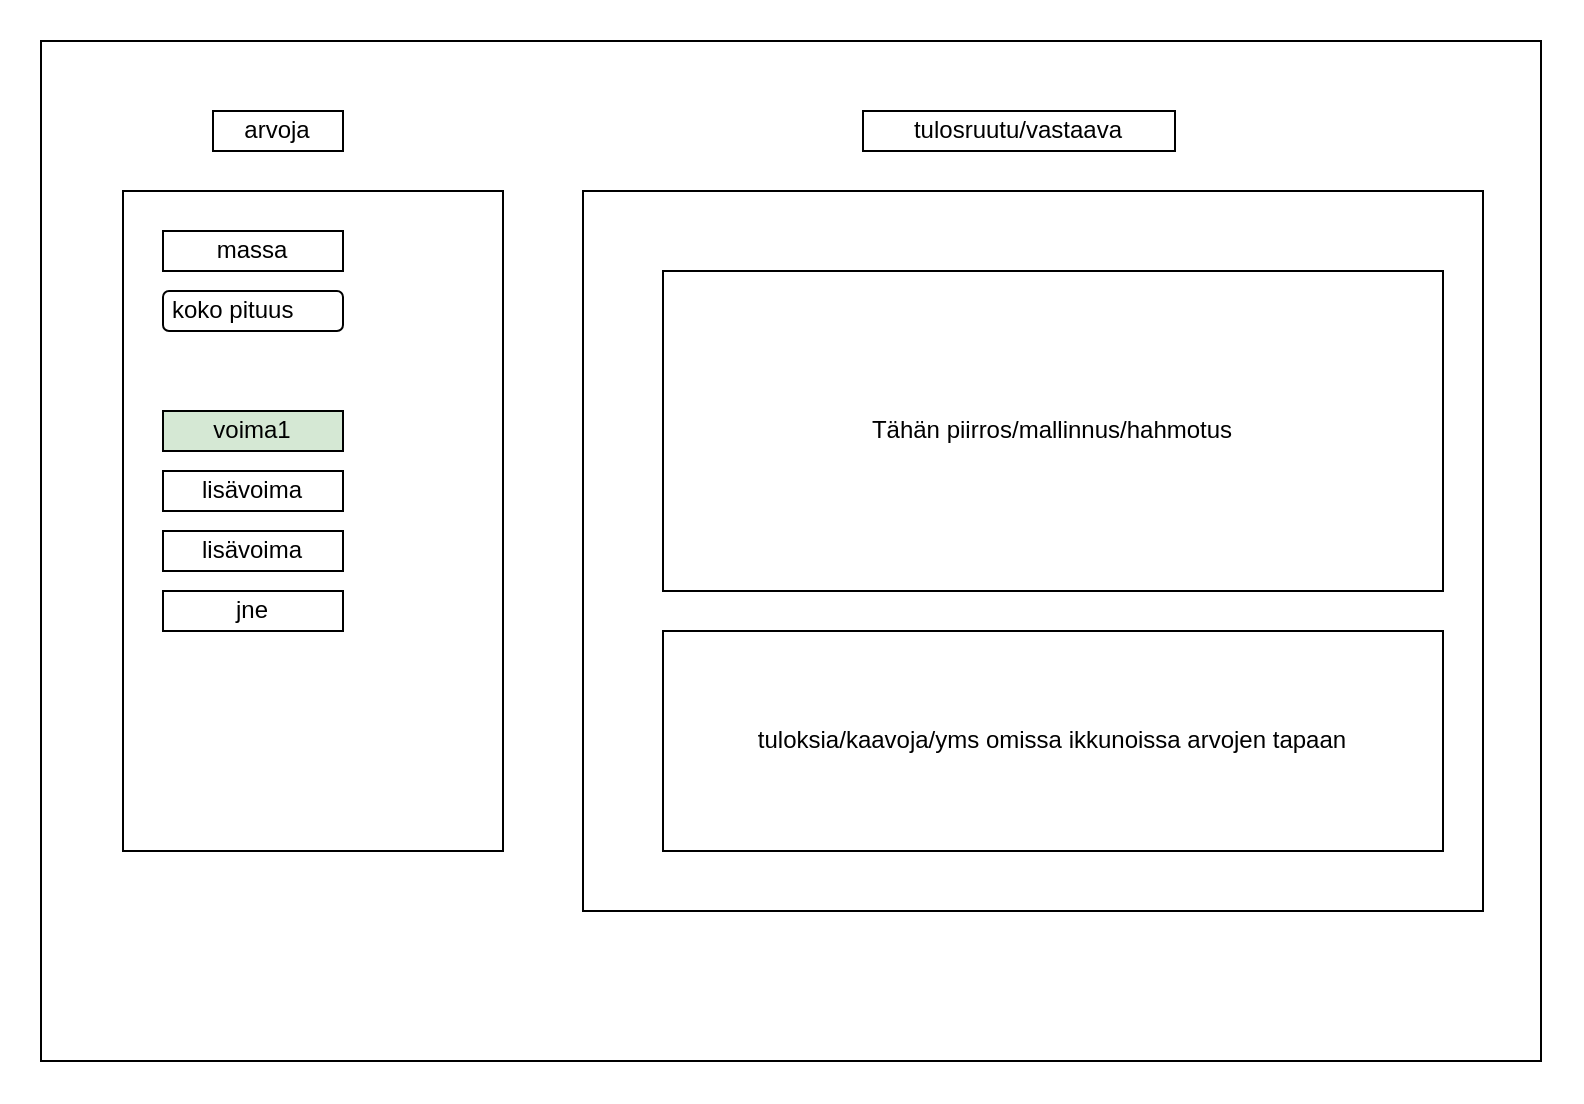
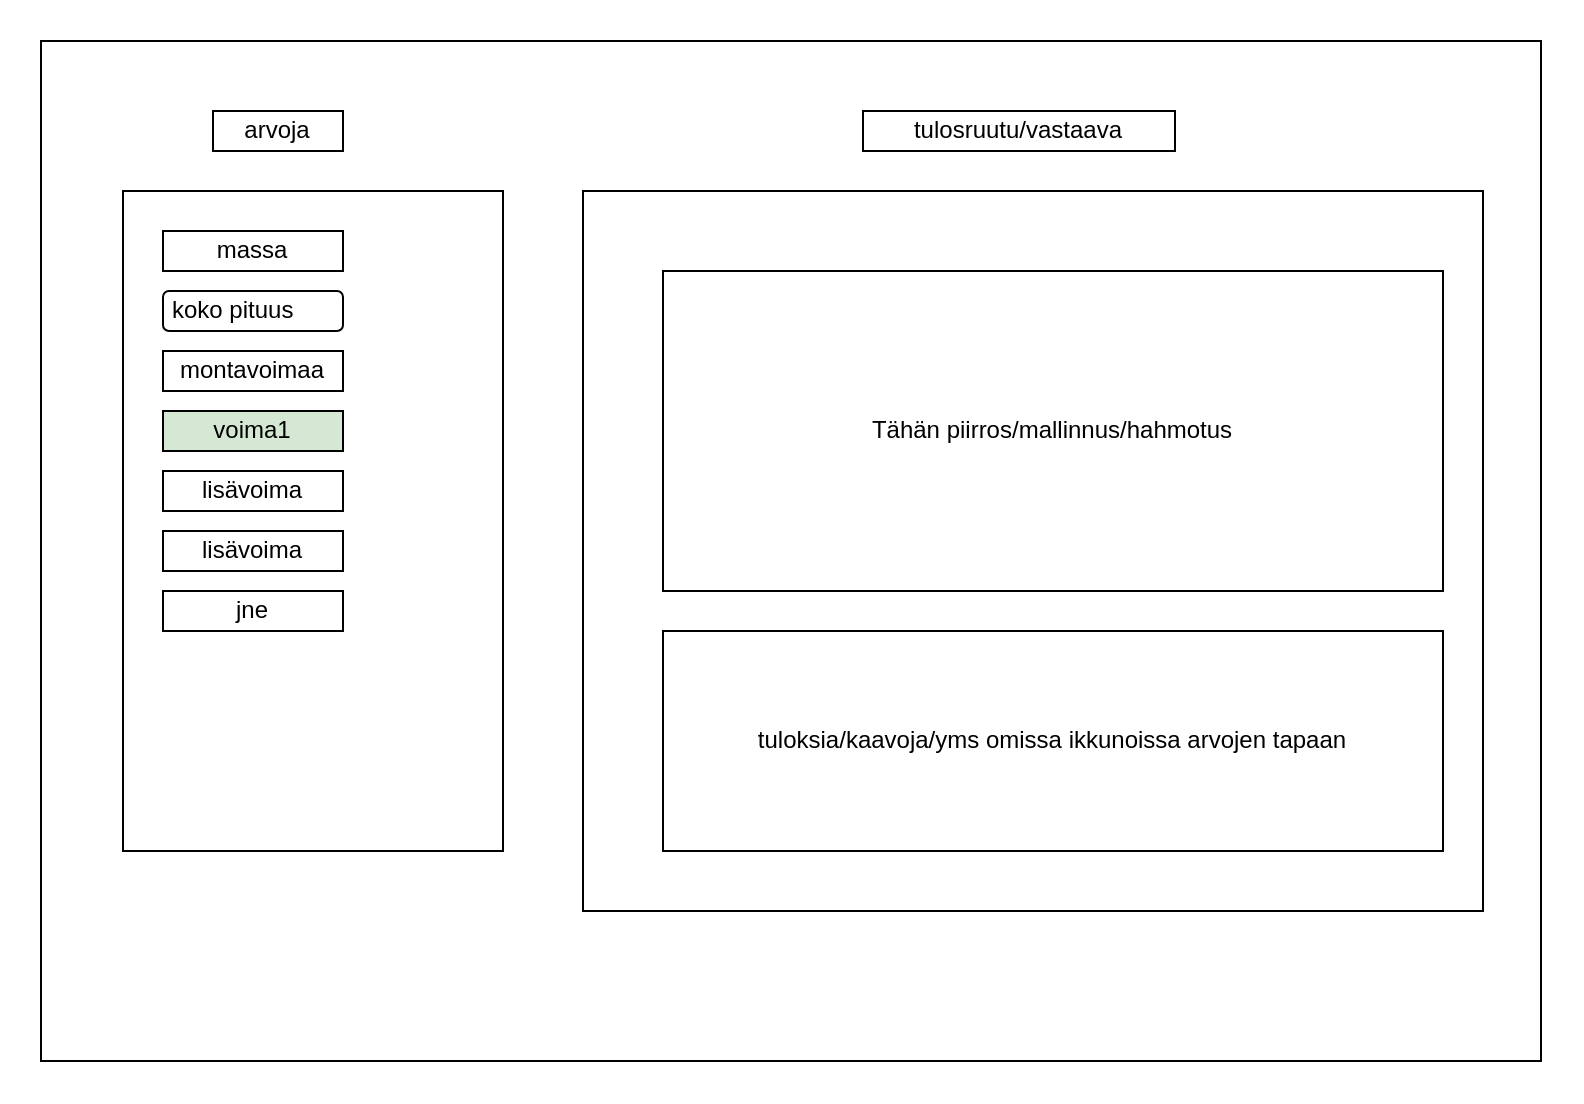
none -> (253, 371)
